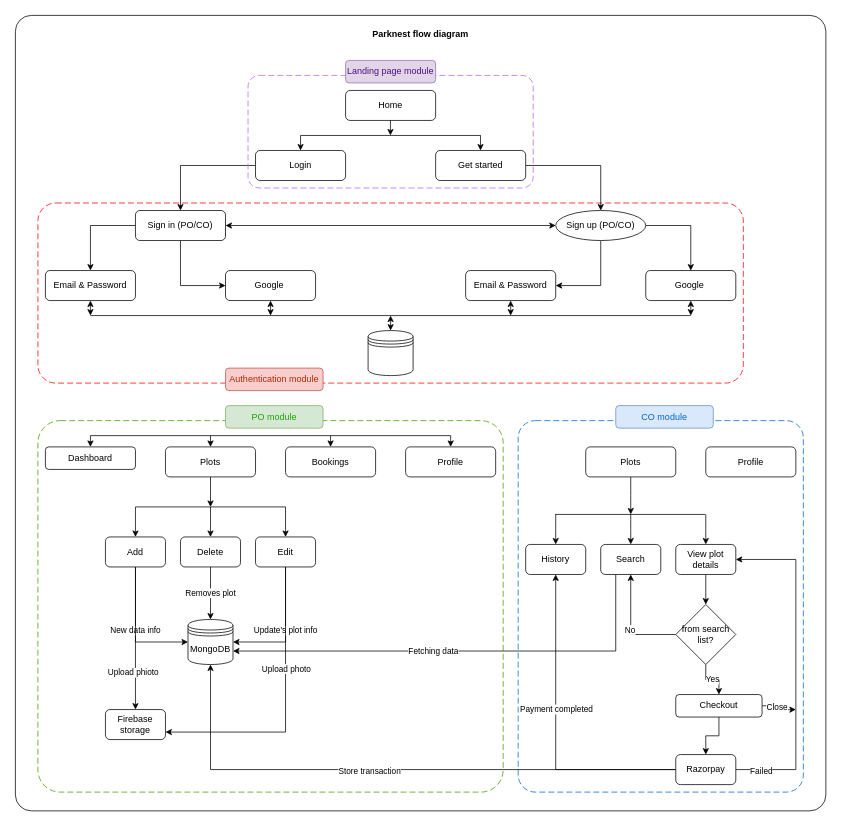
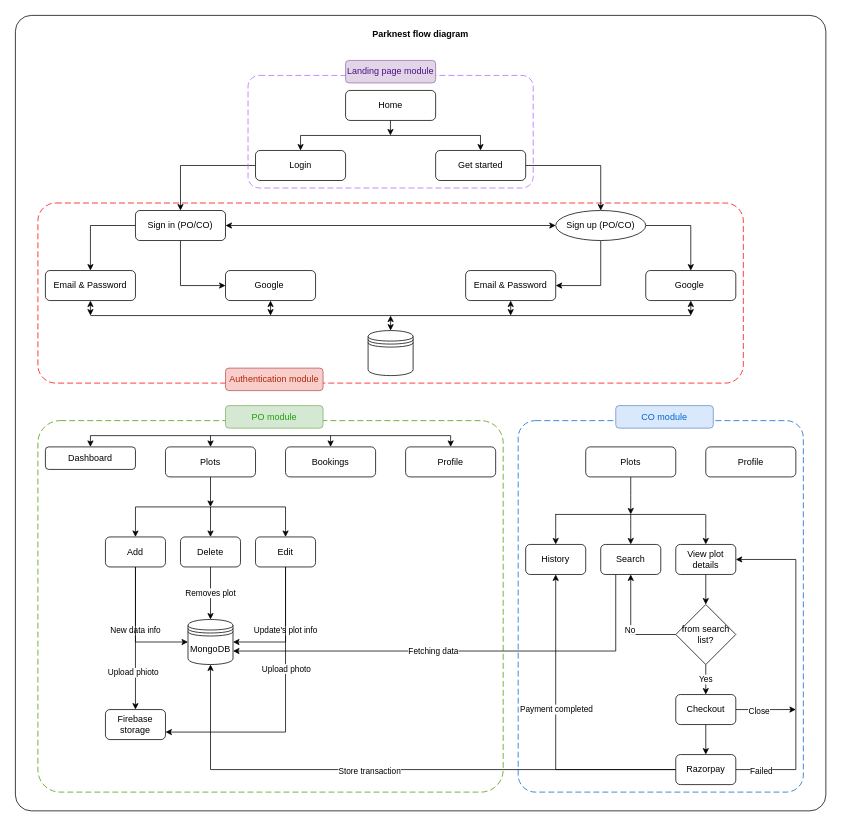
(719, 705) -> (705, 709)
